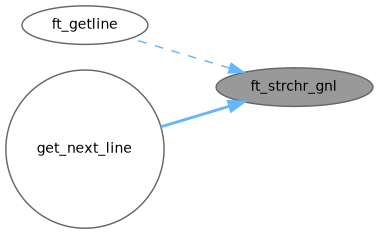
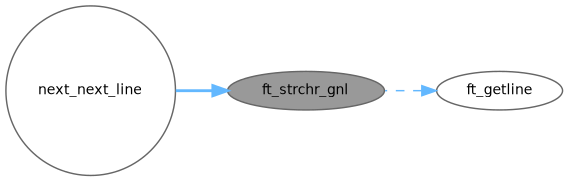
(180, 53) -> (403, 91)
(85, 149) -> (91, 91)
